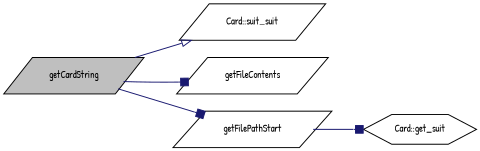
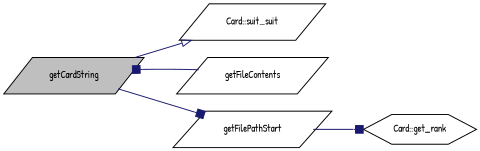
(151, 82) -> (170, 69)
(420, 129) -> (420, 129)
